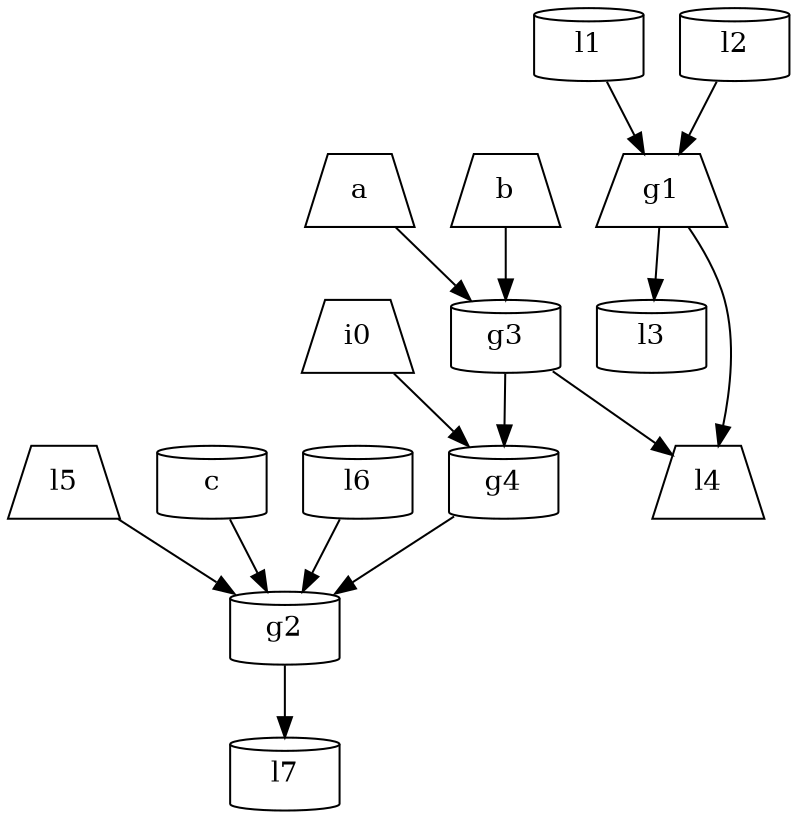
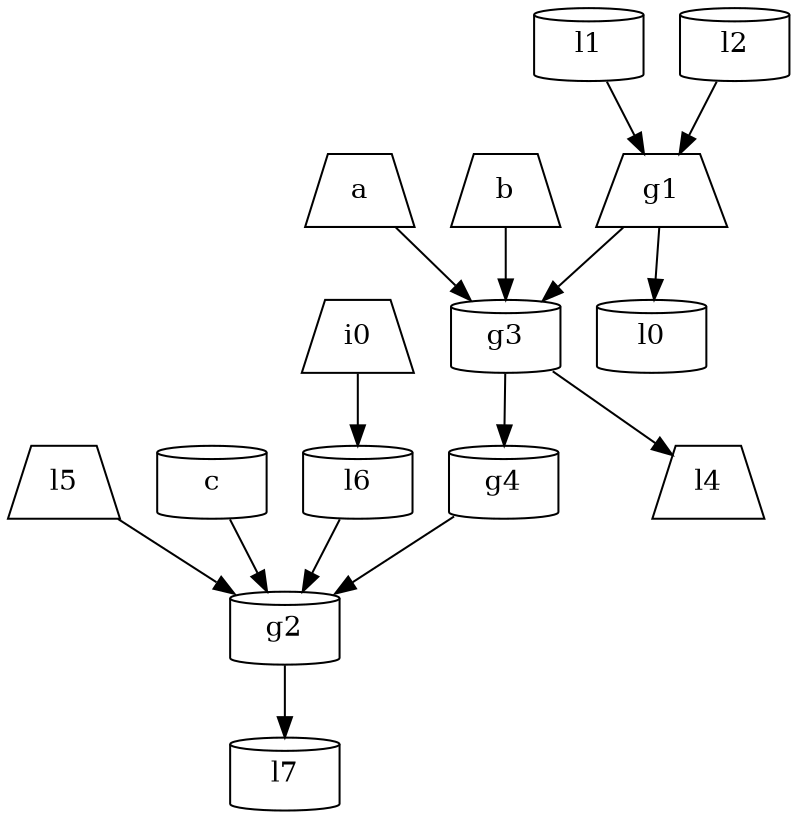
(729, 322) -> (591, 257)
(652, 336) -> (652, 336)
(424, 402) -> (358, 399)
